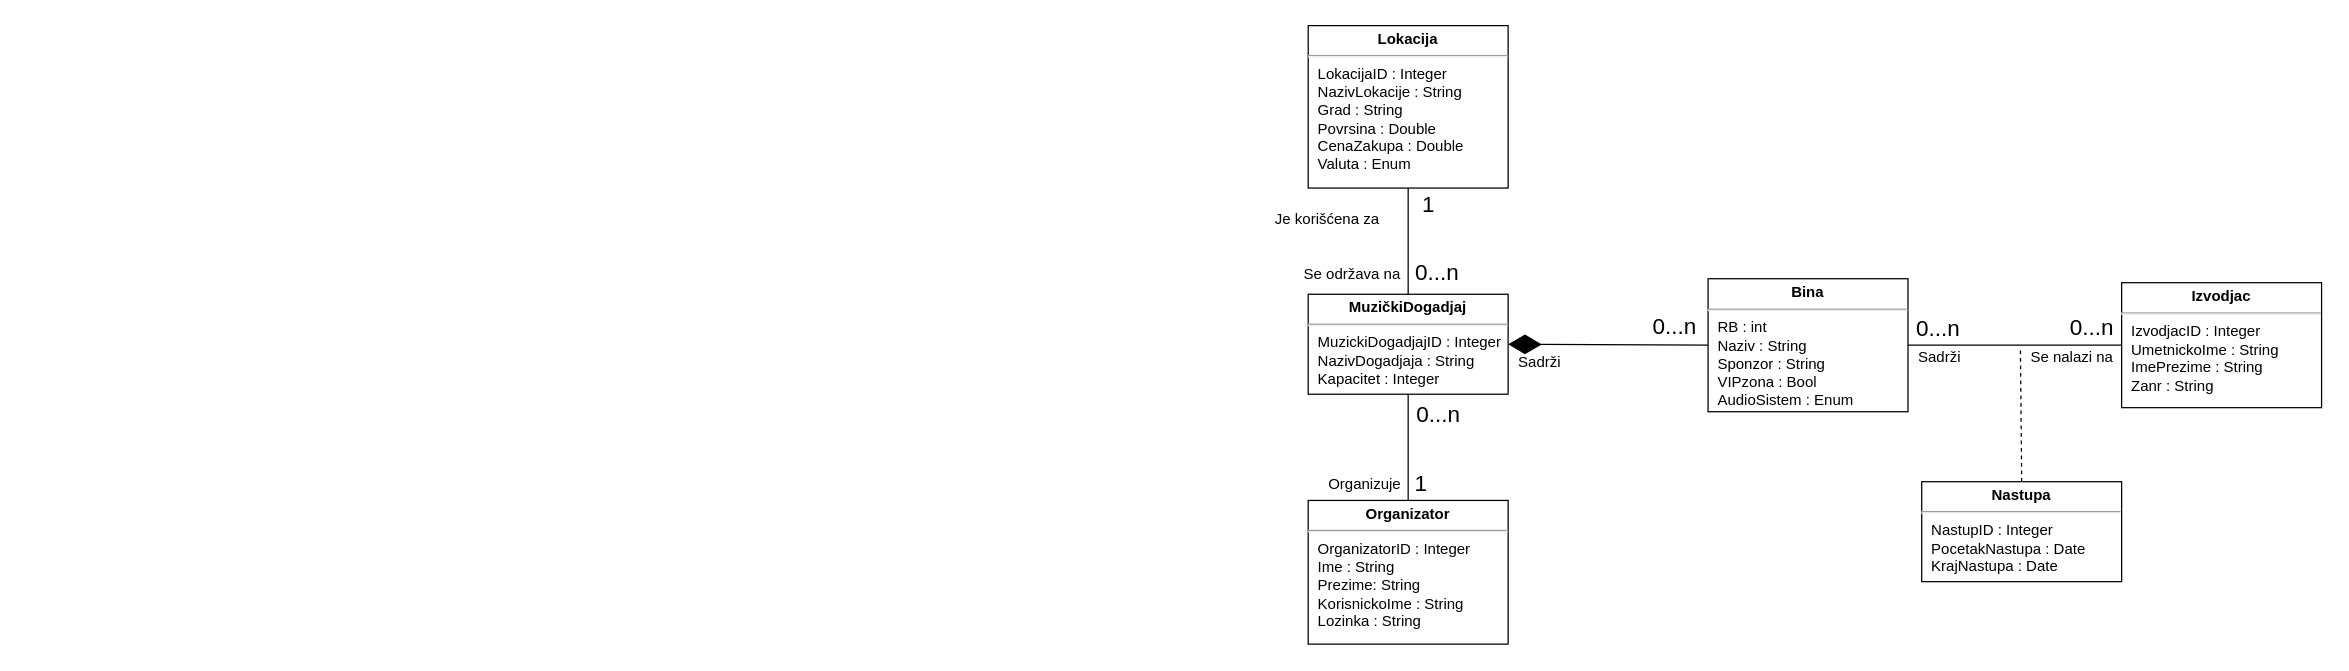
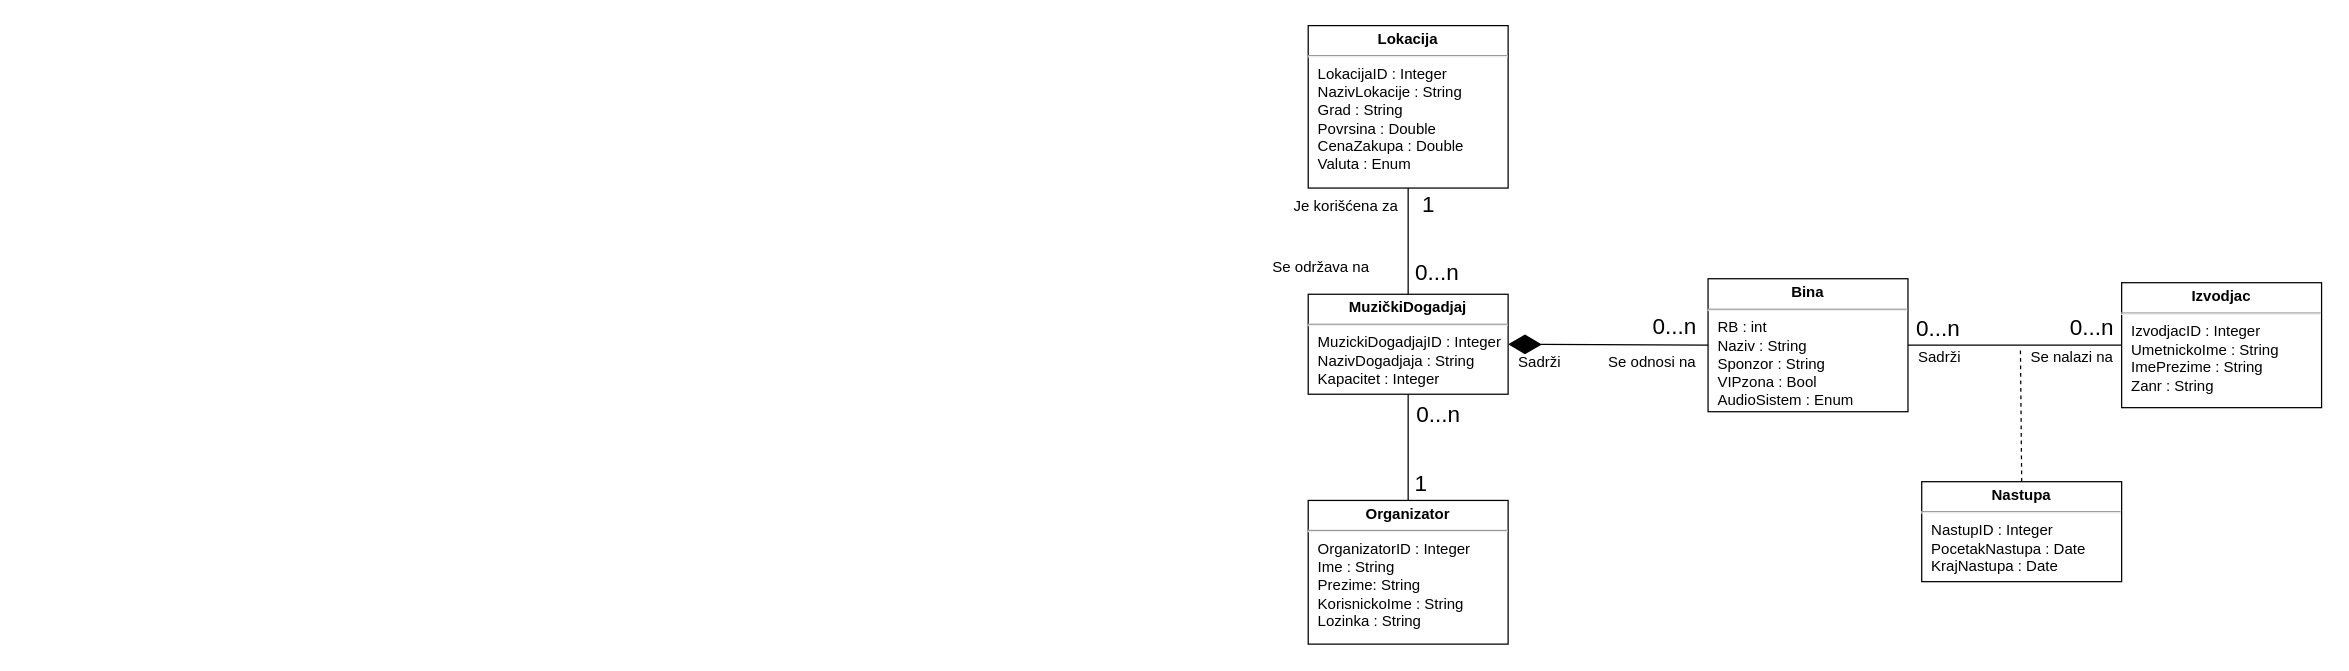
(1327, 219) -> (1346, 207)
(1352, 274) -> (1321, 268)
none -> (1652, 363)
(1364, 484) -> none
